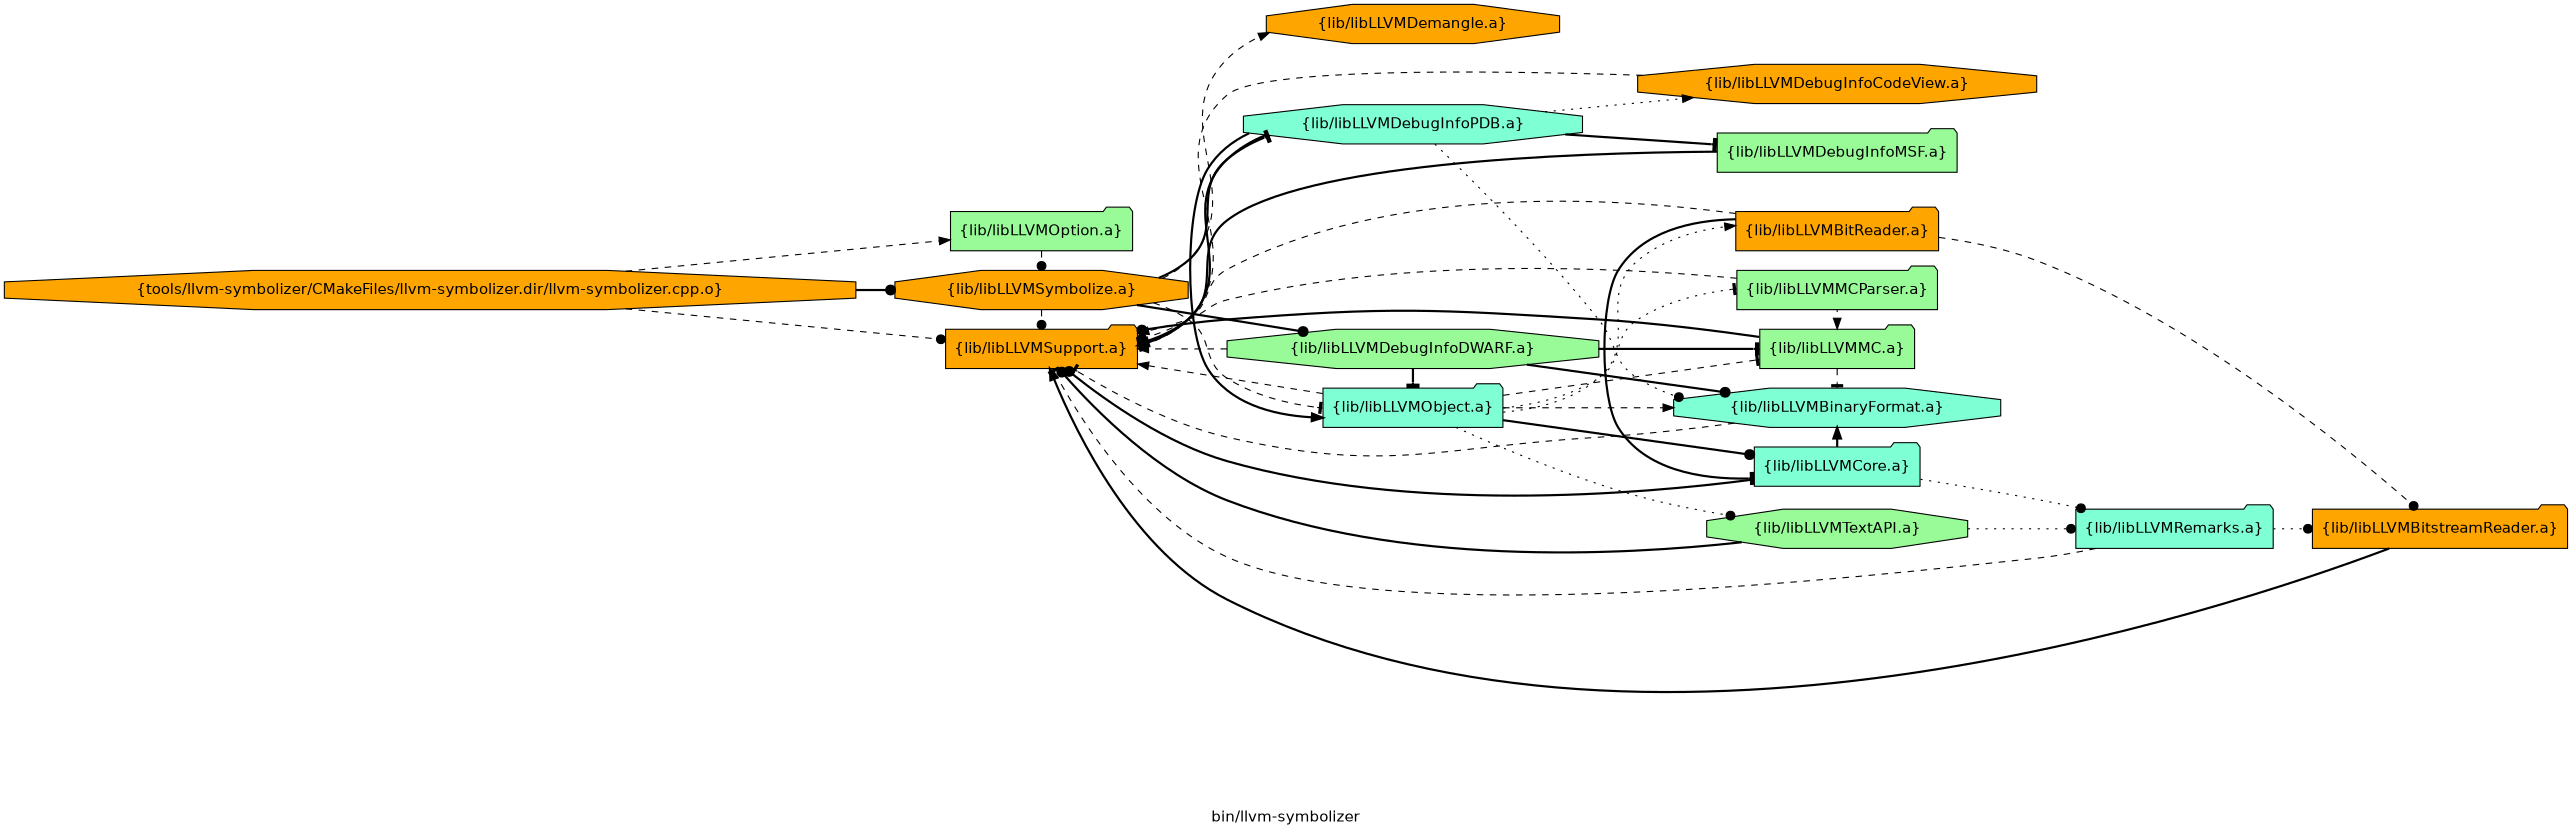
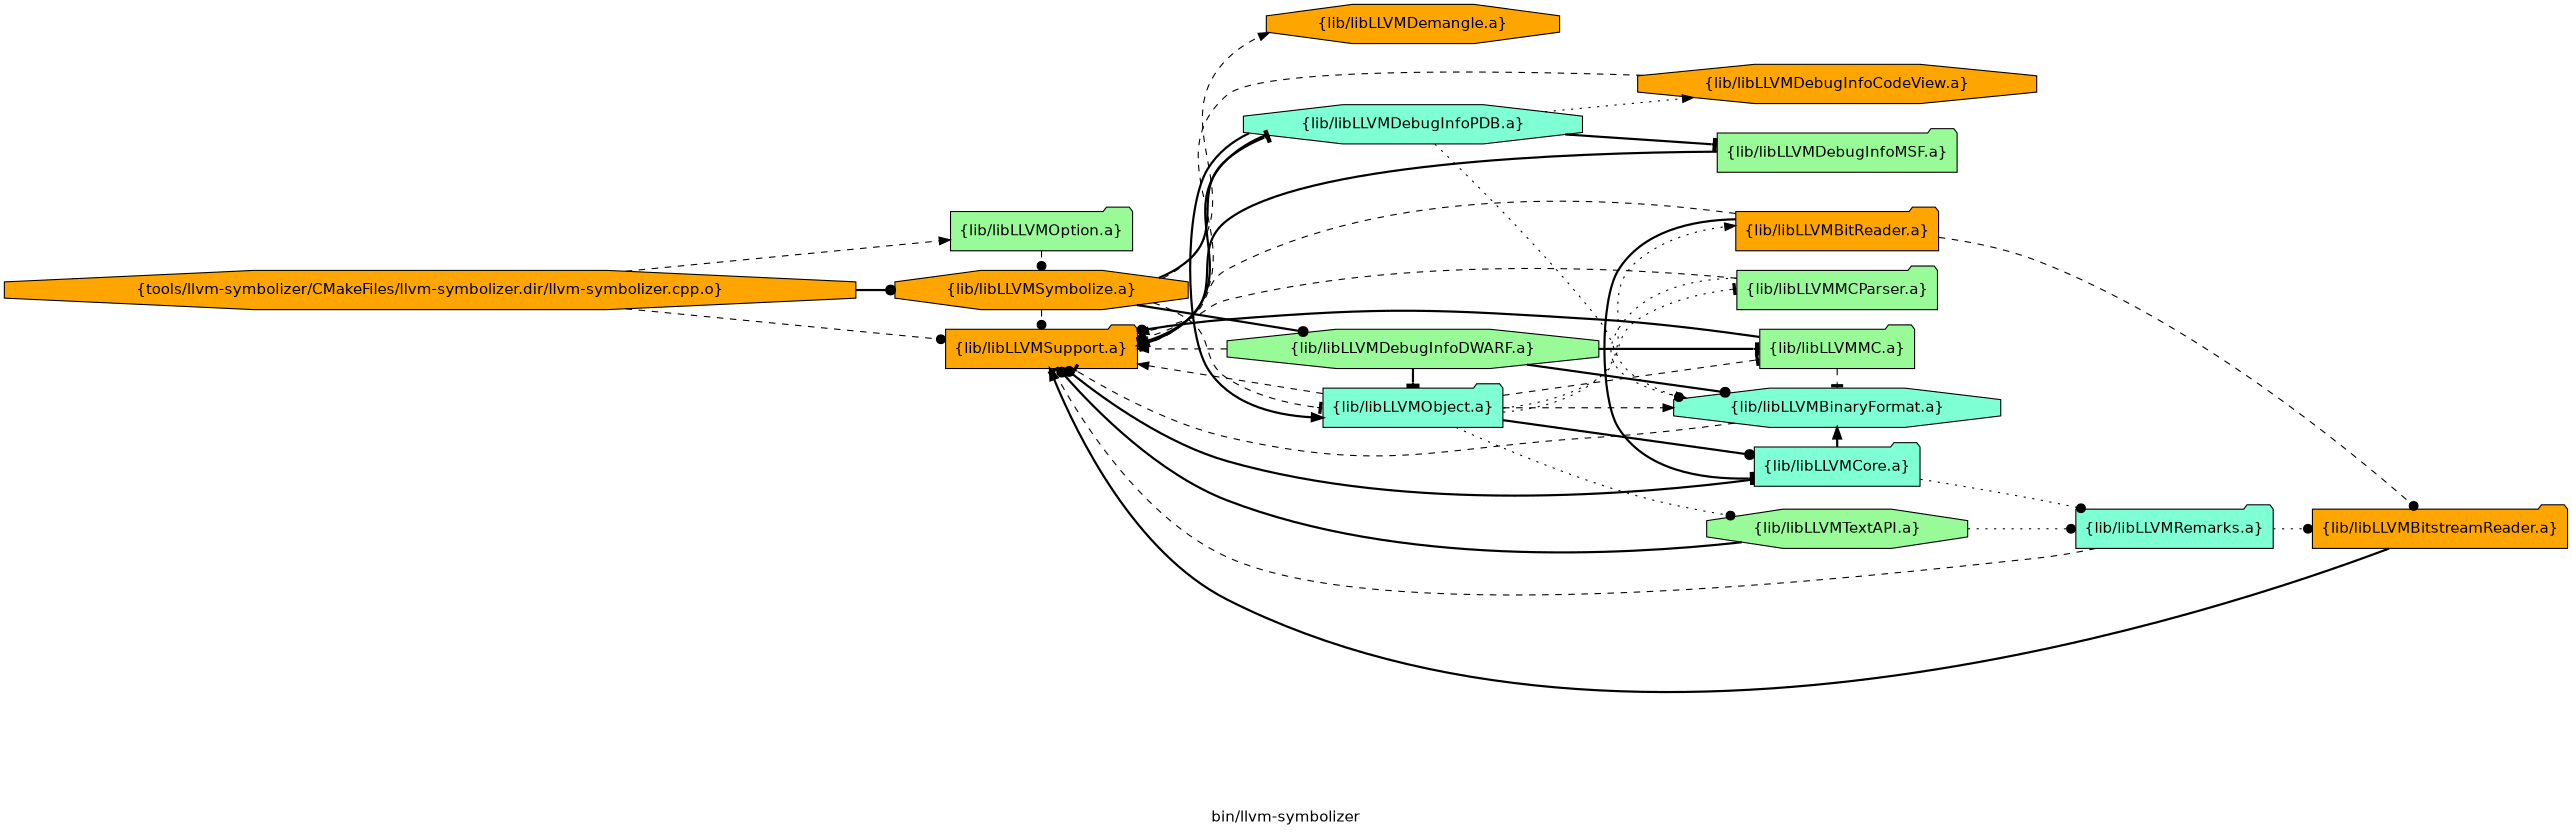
(1837, 314) -> (1631, 314)
